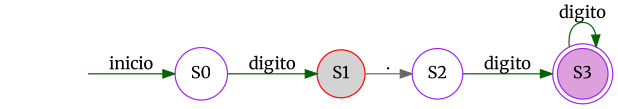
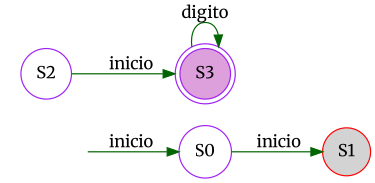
(272, 65) -> (279, 143)
(508, 65) -> (131, 65)
(383, 74) -> none
